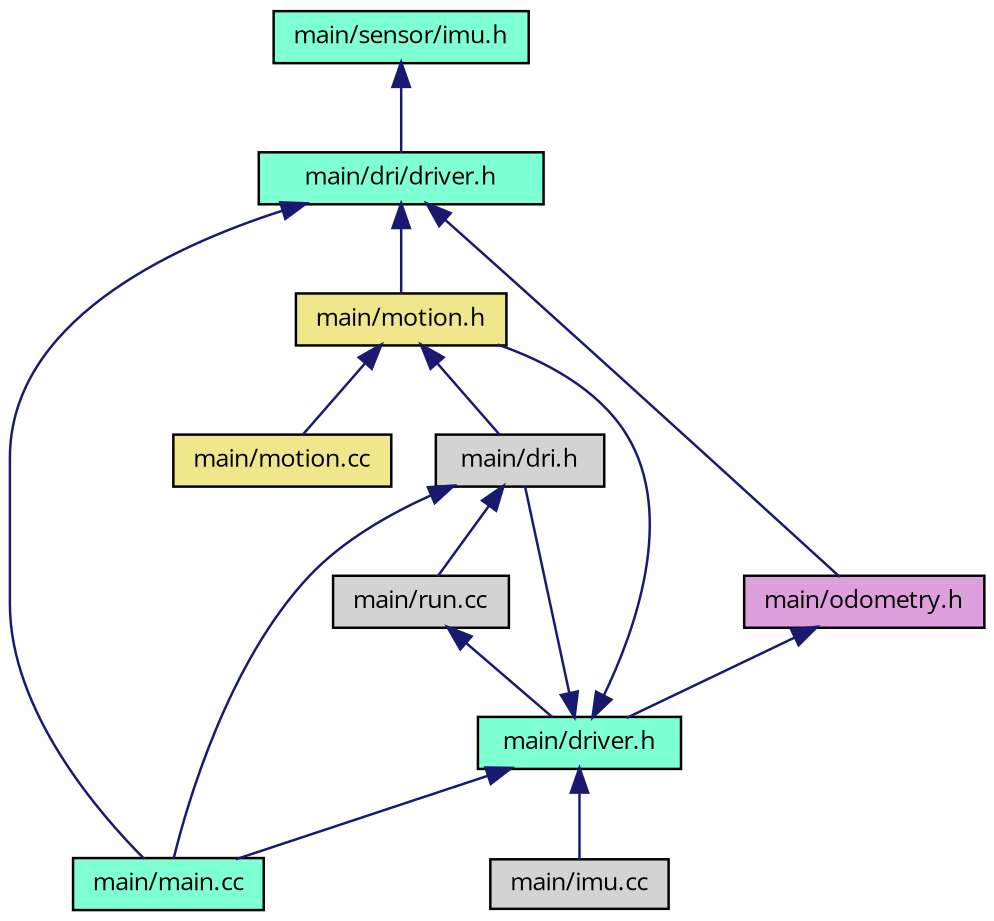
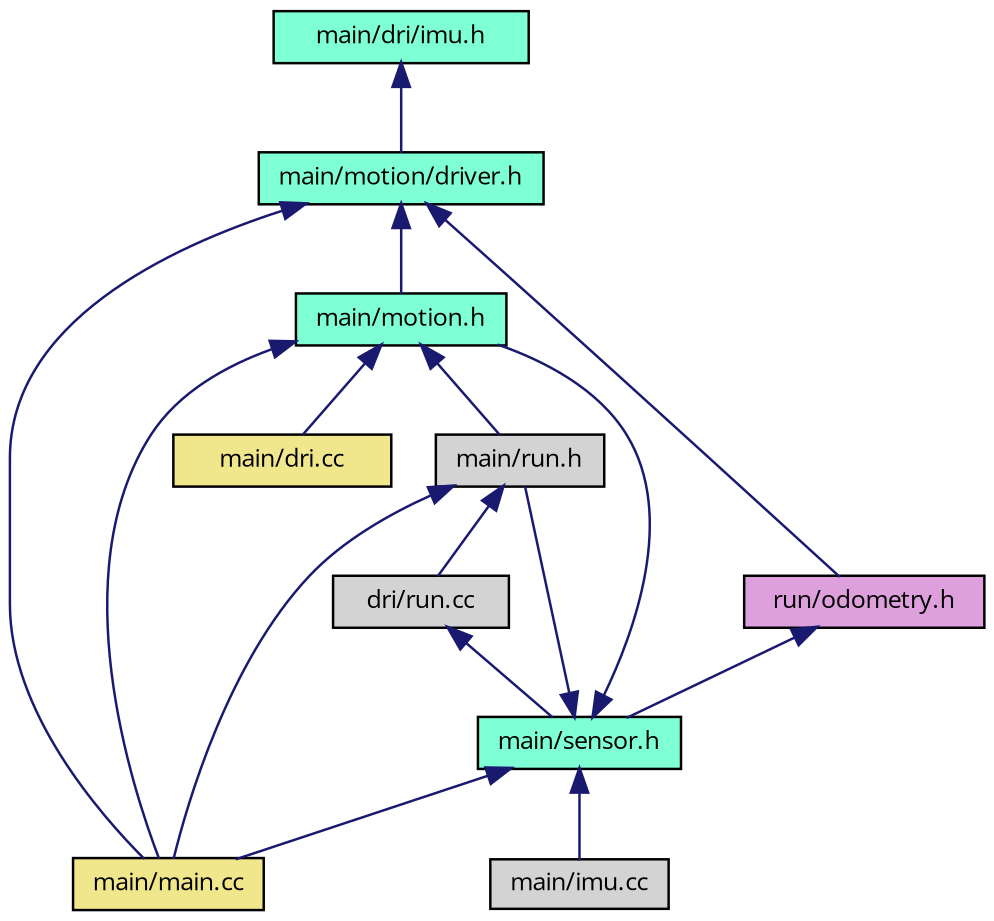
(401, 37) -> (401, 37)
(401, 178) -> (401, 178)
(401, 319) -> (401, 319)
(282, 461) -> (282, 461)
(520, 461) -> (520, 461)
none -> (110, 571)
(421, 602) -> (421, 602)
(864, 602) -> (864, 602)
(579, 743) -> (579, 743)
(168, 884) -> (168, 884)
